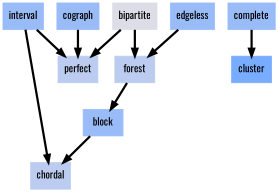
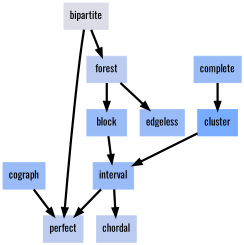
(166, 40) -> (132, 94)
(79, 147) -> (110, 146)
none -> (169, 147)
